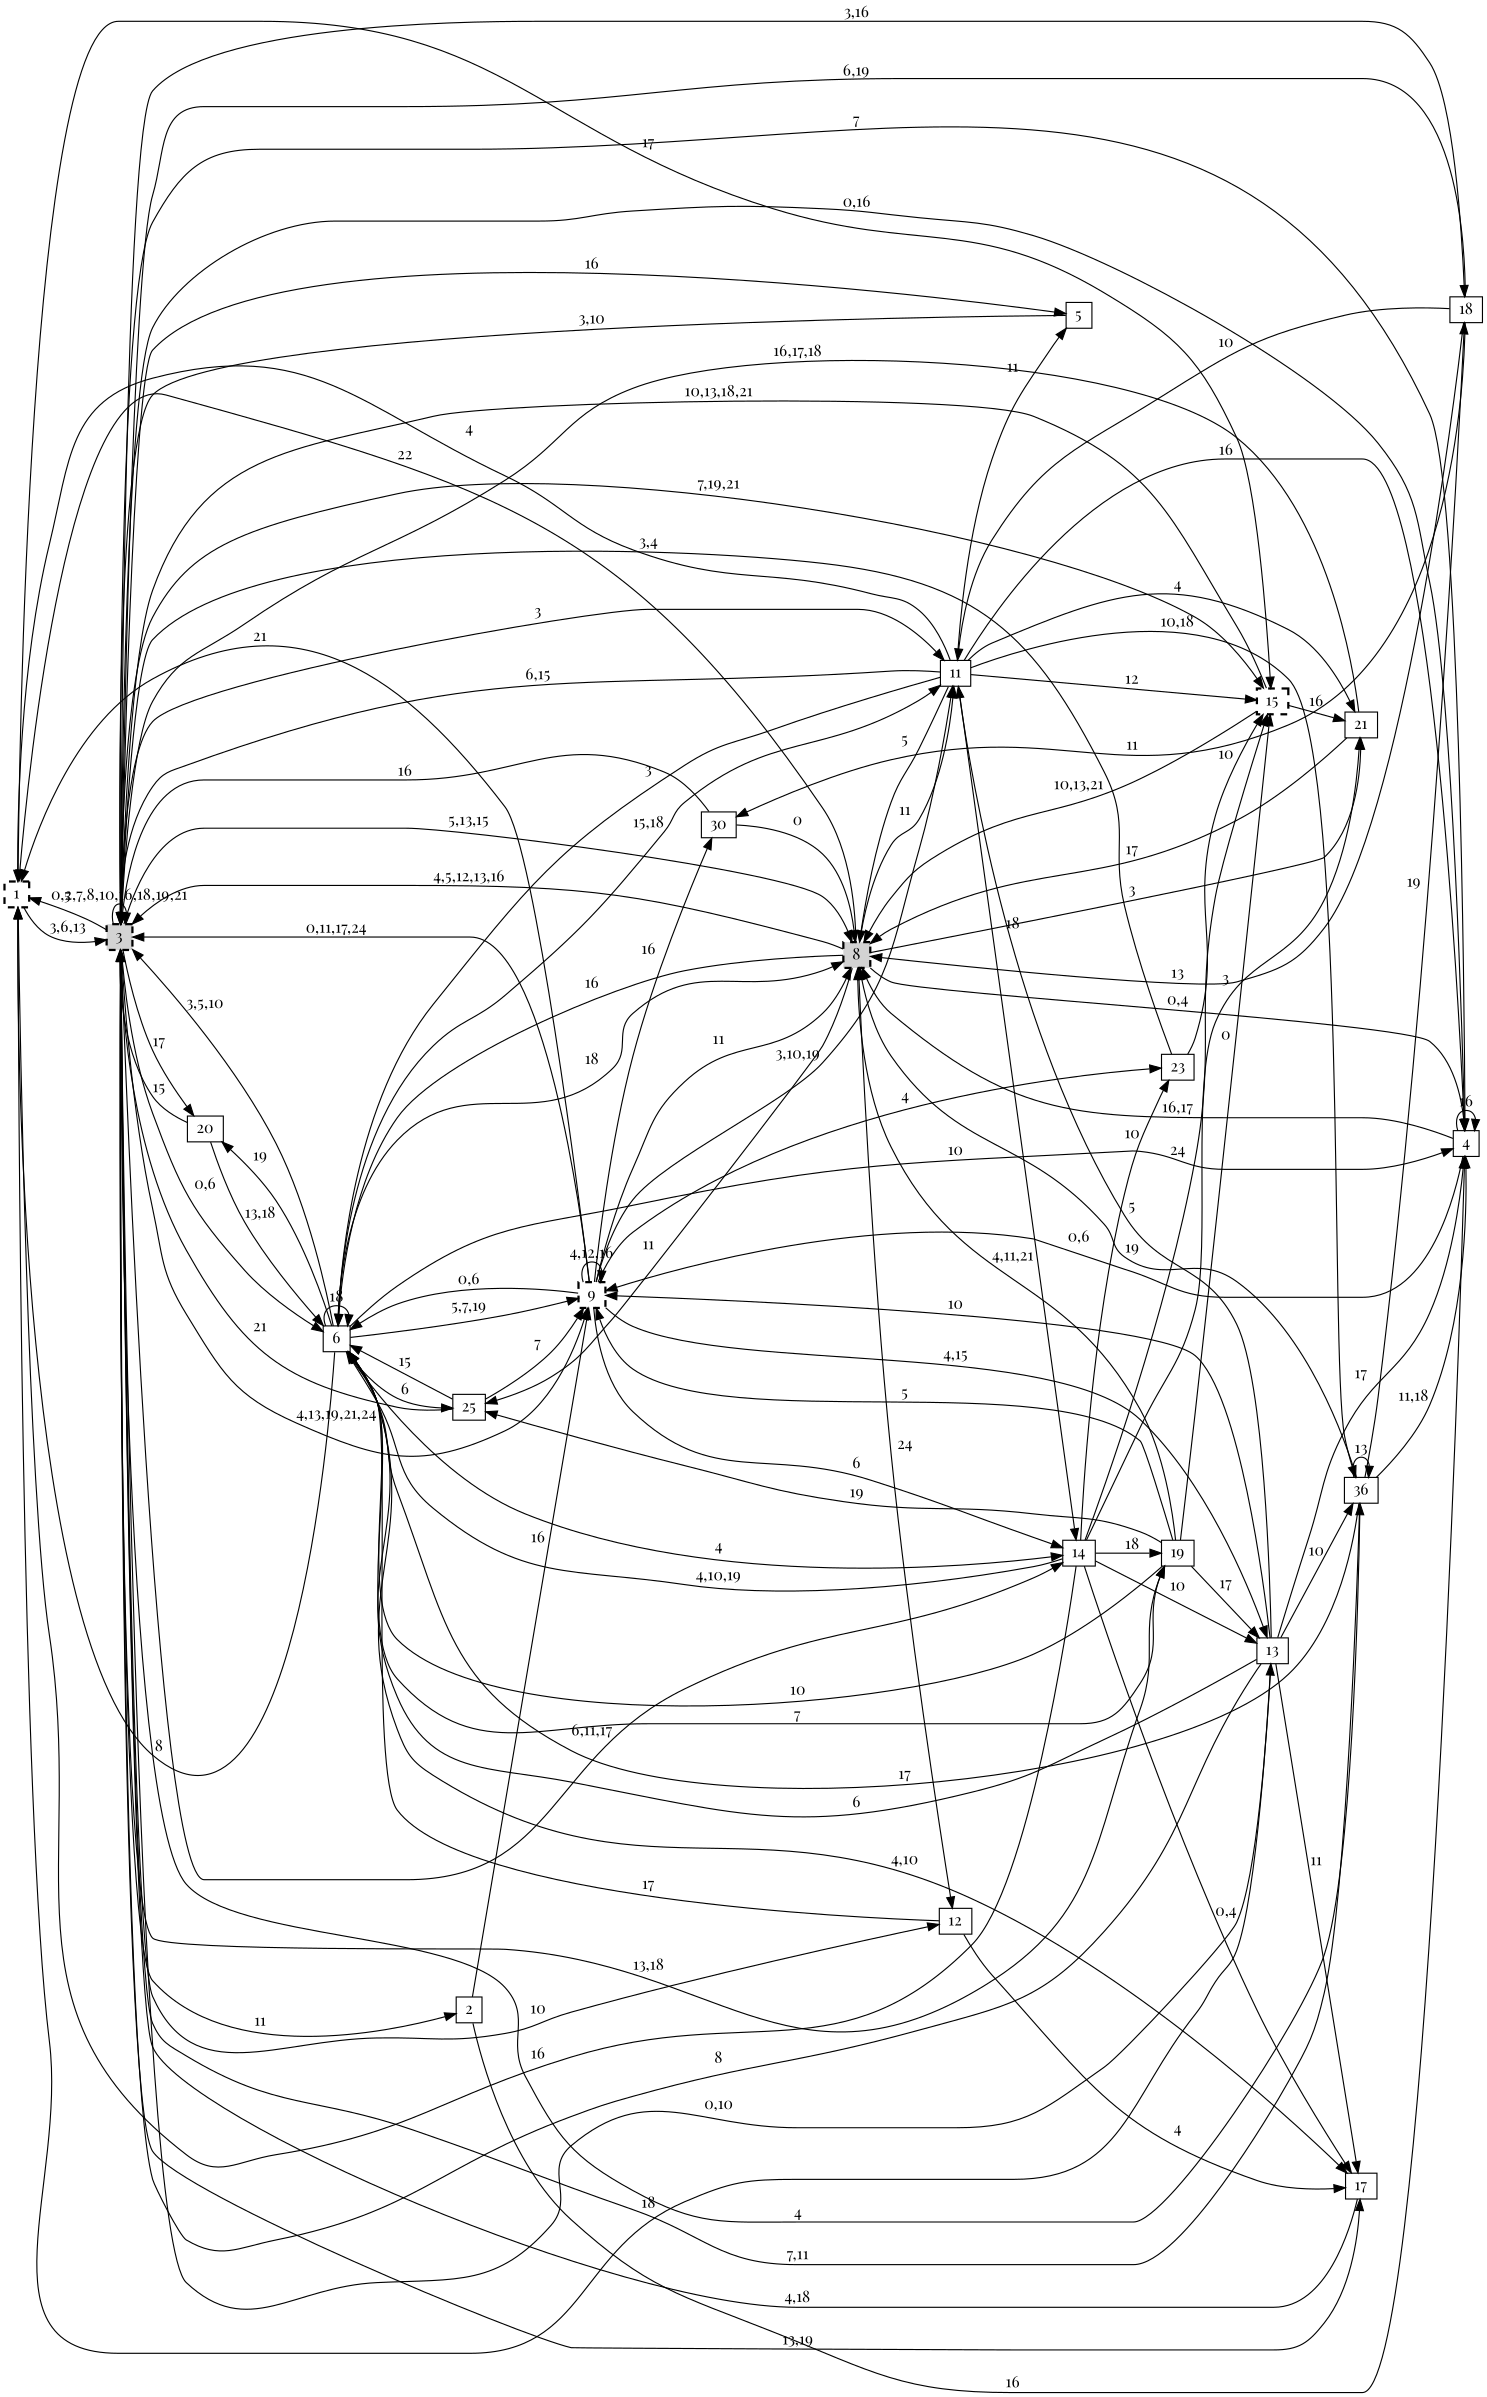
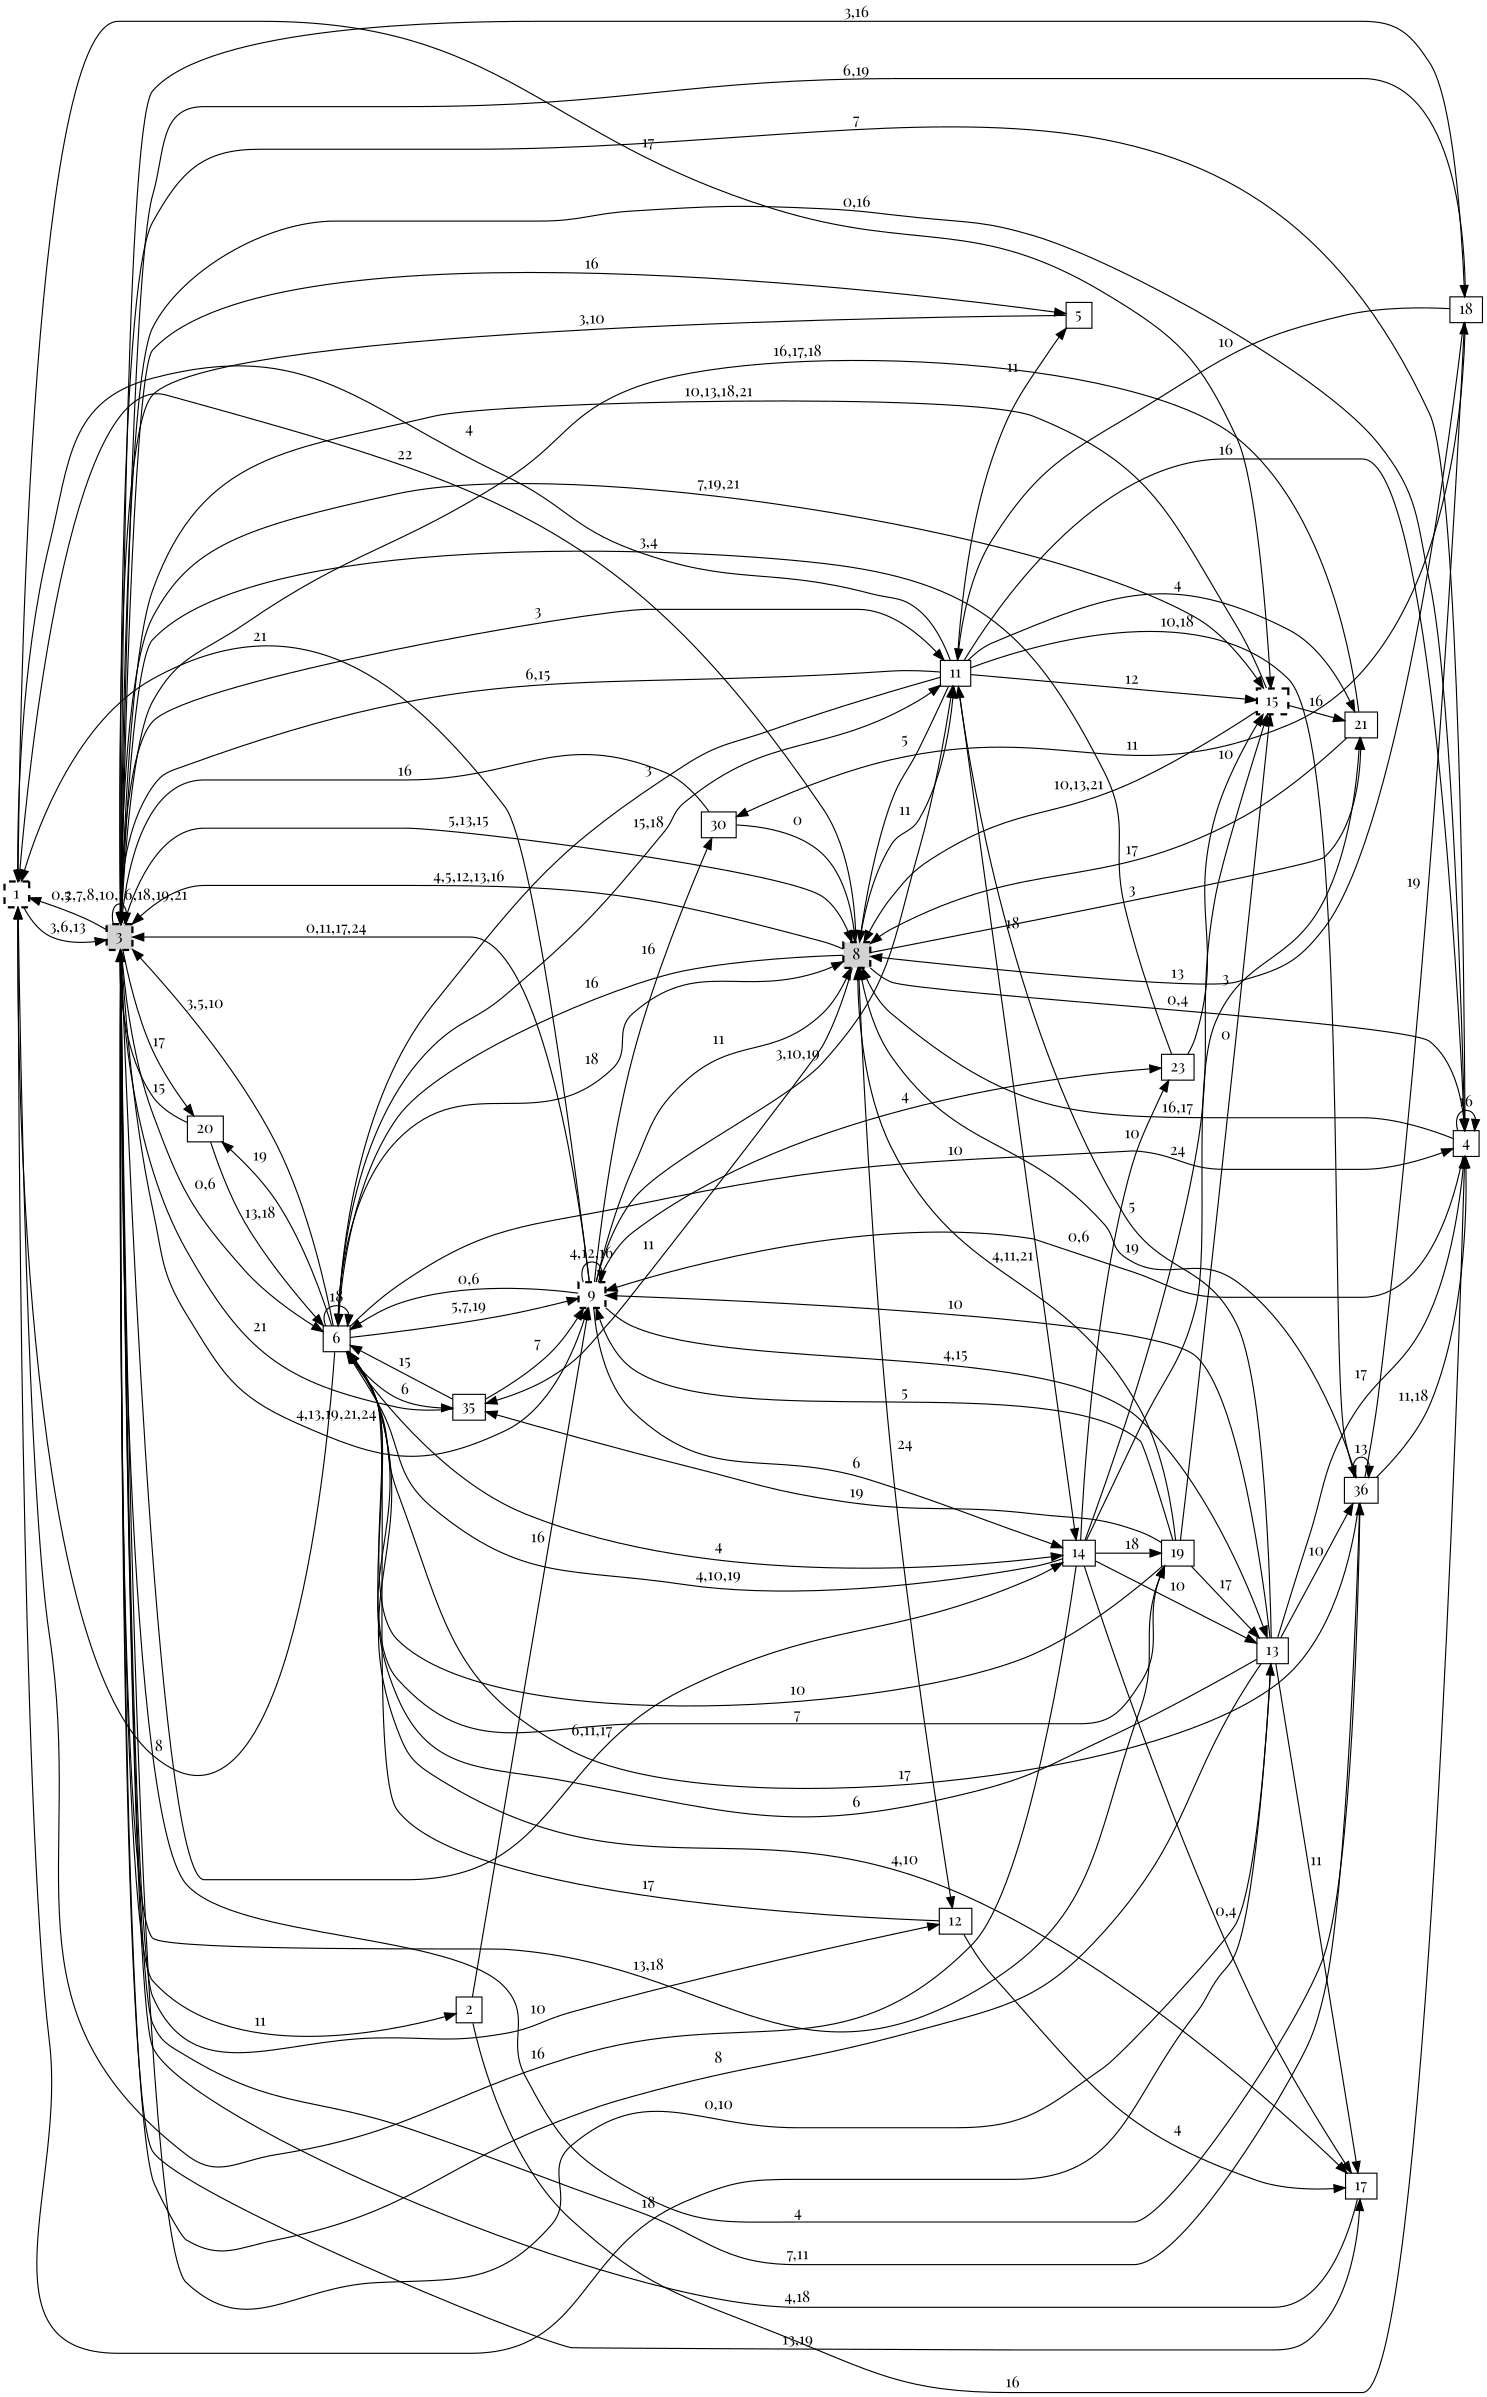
(469, 1407) -> (469, 1407)
